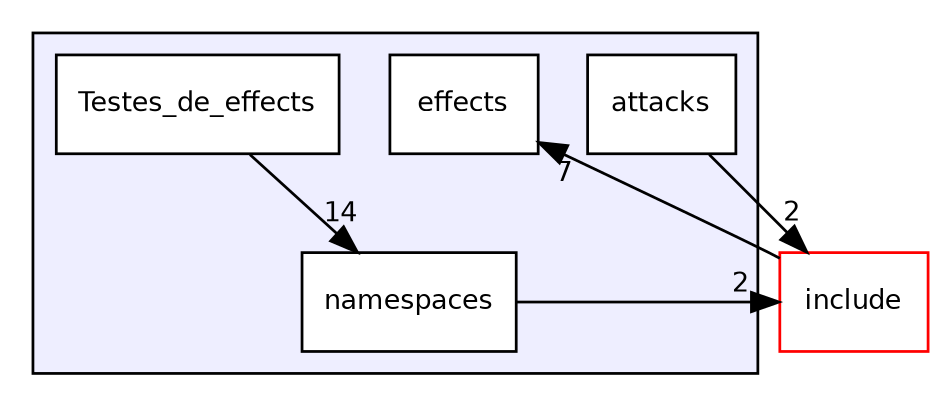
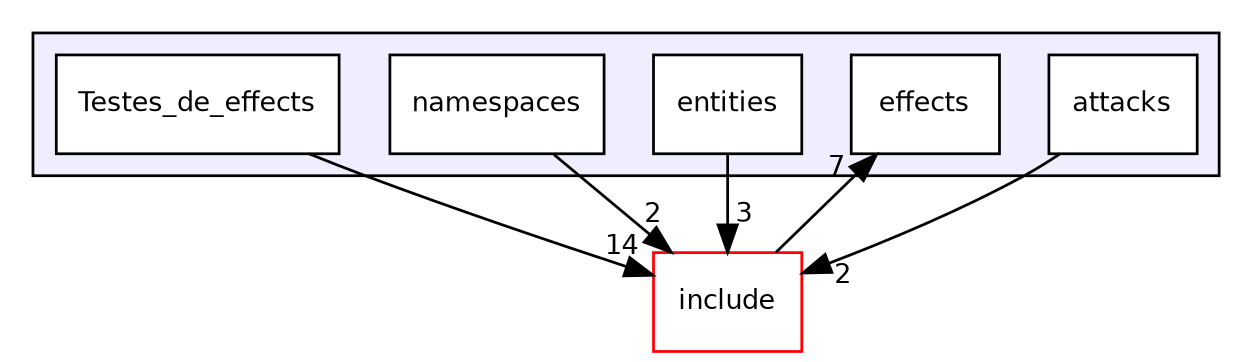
none -> (728, 104)
(293, 194) -> (467, 213)
